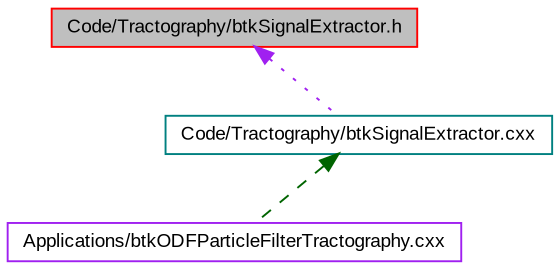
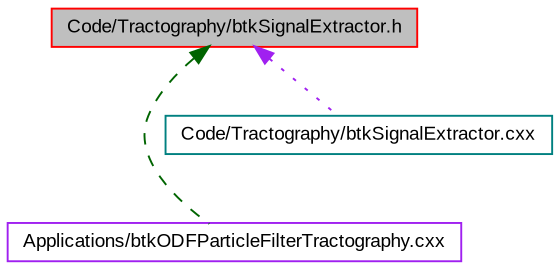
(289, 195) -> (146, 145)
